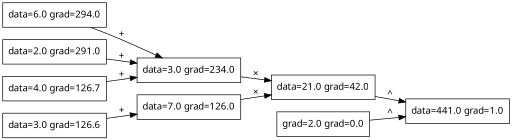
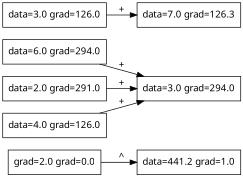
(189, 70) -> (189, 89)
(323, 87) -> none
(55, 89) -> (55, 125)
(189, 107) -> (189, 15)
(458, 111) -> (189, 162)
(55, 125) -> (55, 15)
